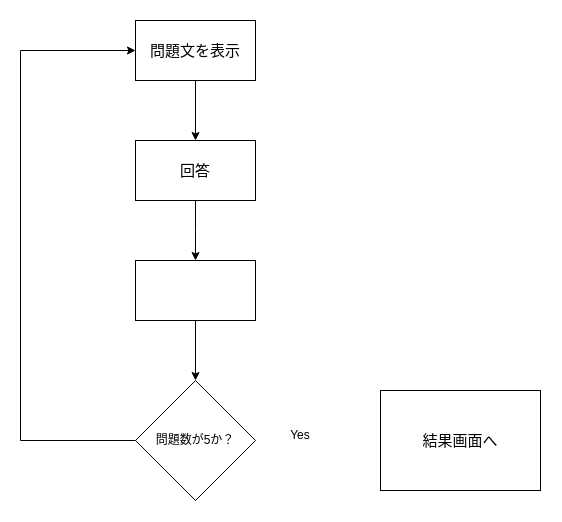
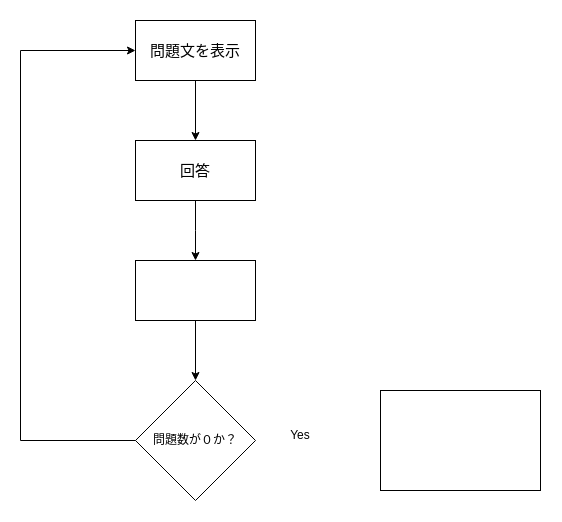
(196, 441) -> (196, 441)
(461, 441) -> none
